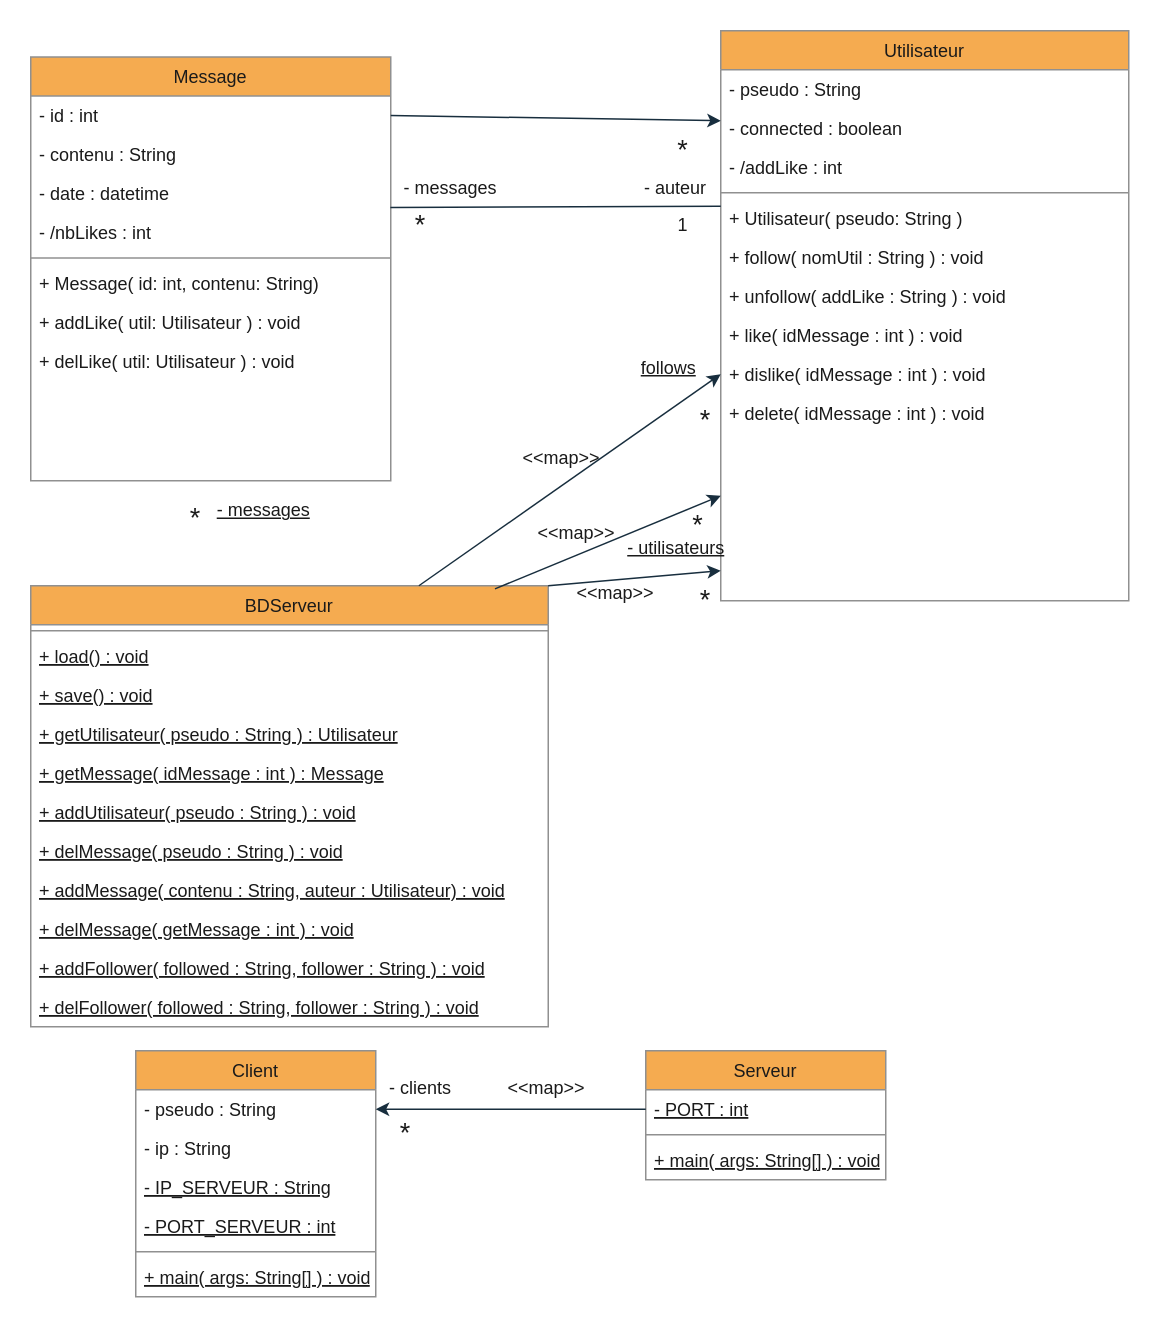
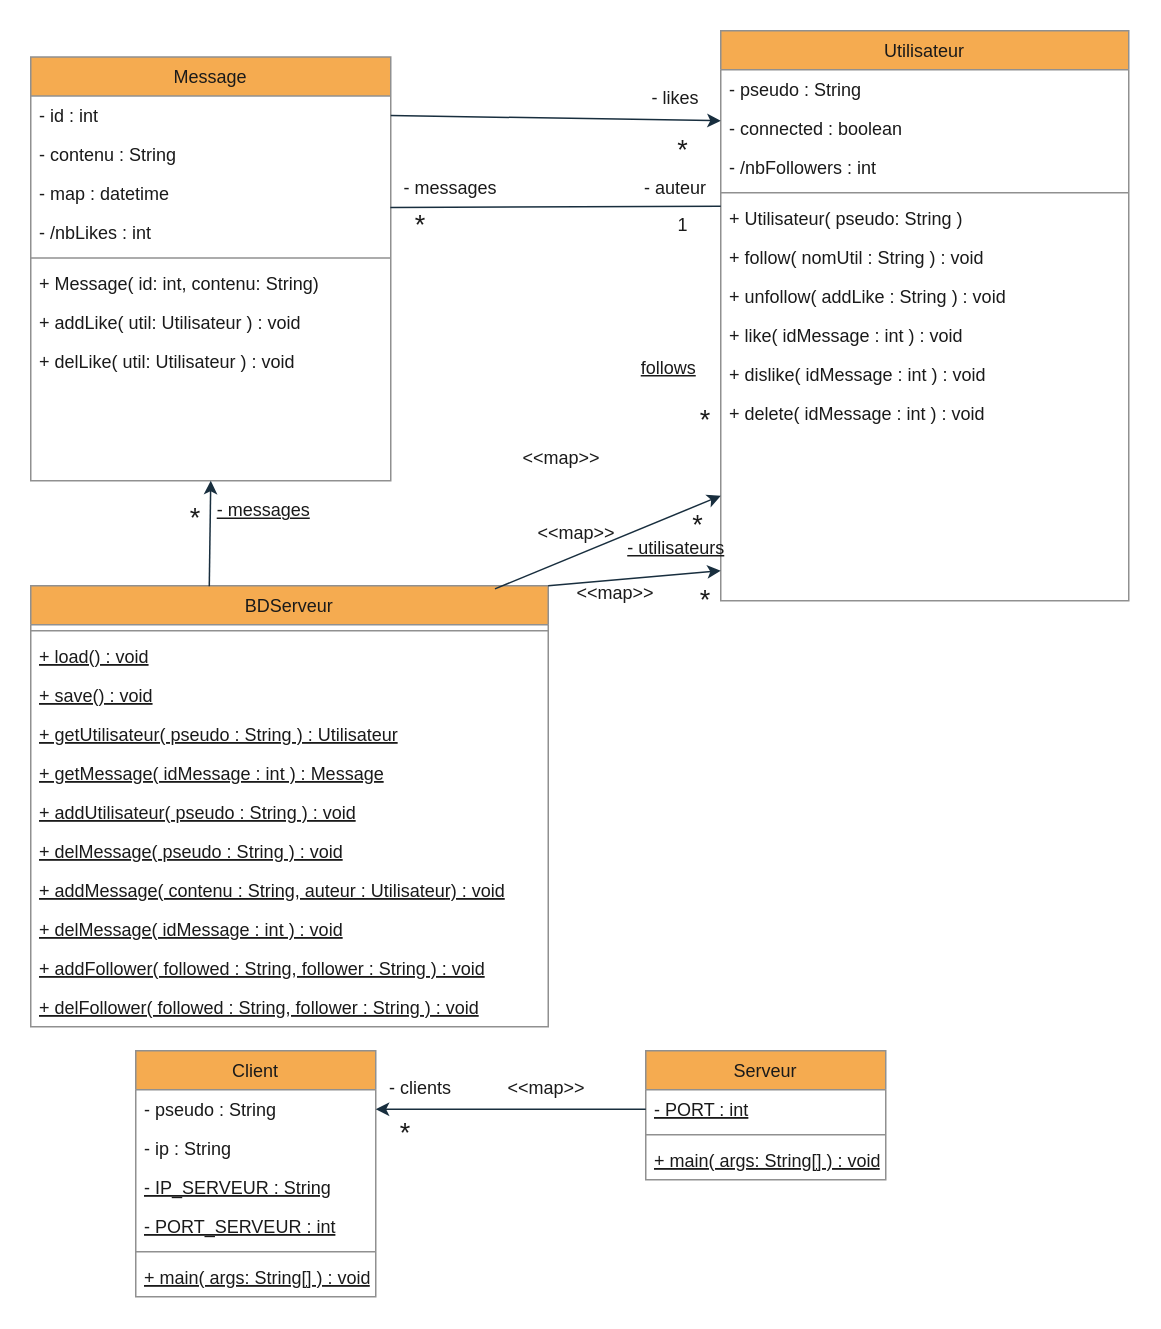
none -> (676, 98)
(796, 168) -> (813, 168)
(113, 194) -> (108, 194)
(565, 483) -> none
none -> (210, 539)
(207, 930) -> (200, 930)
